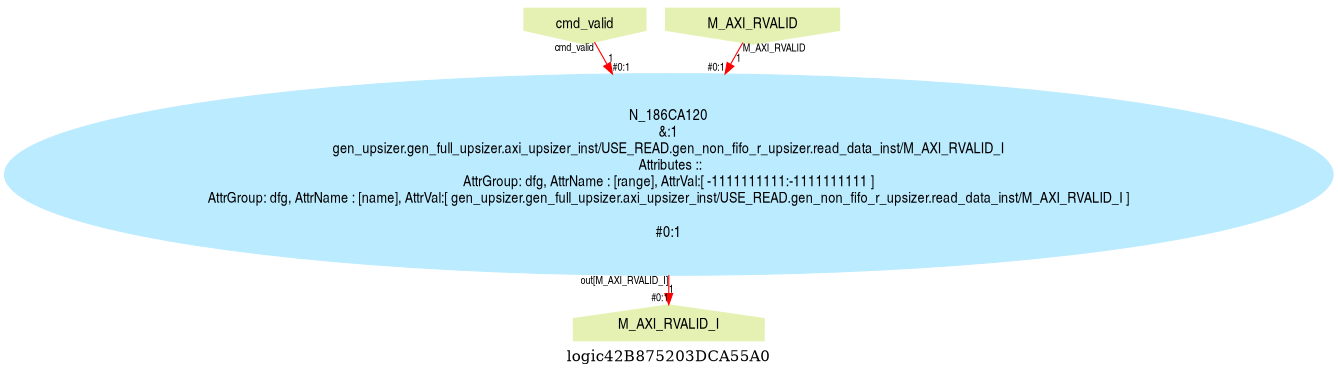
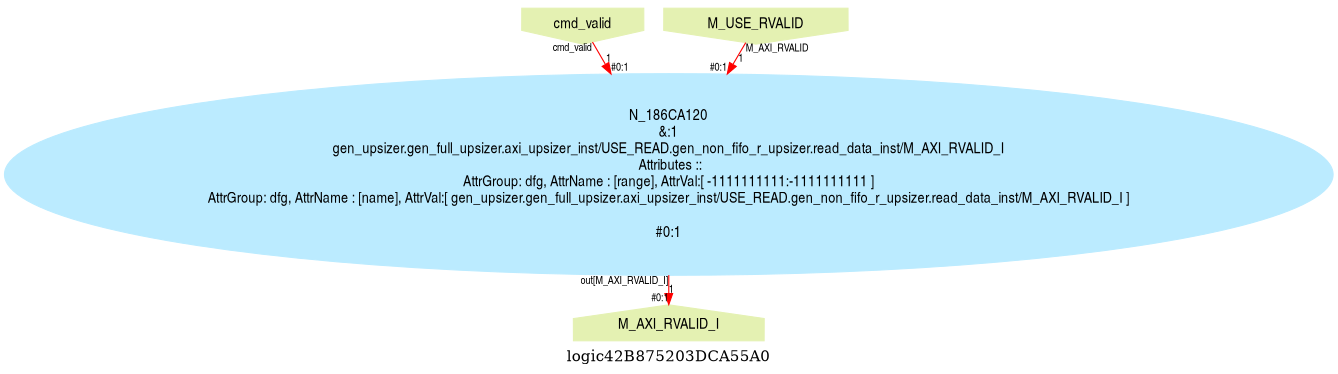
(753, 24) -> (756, 24)
